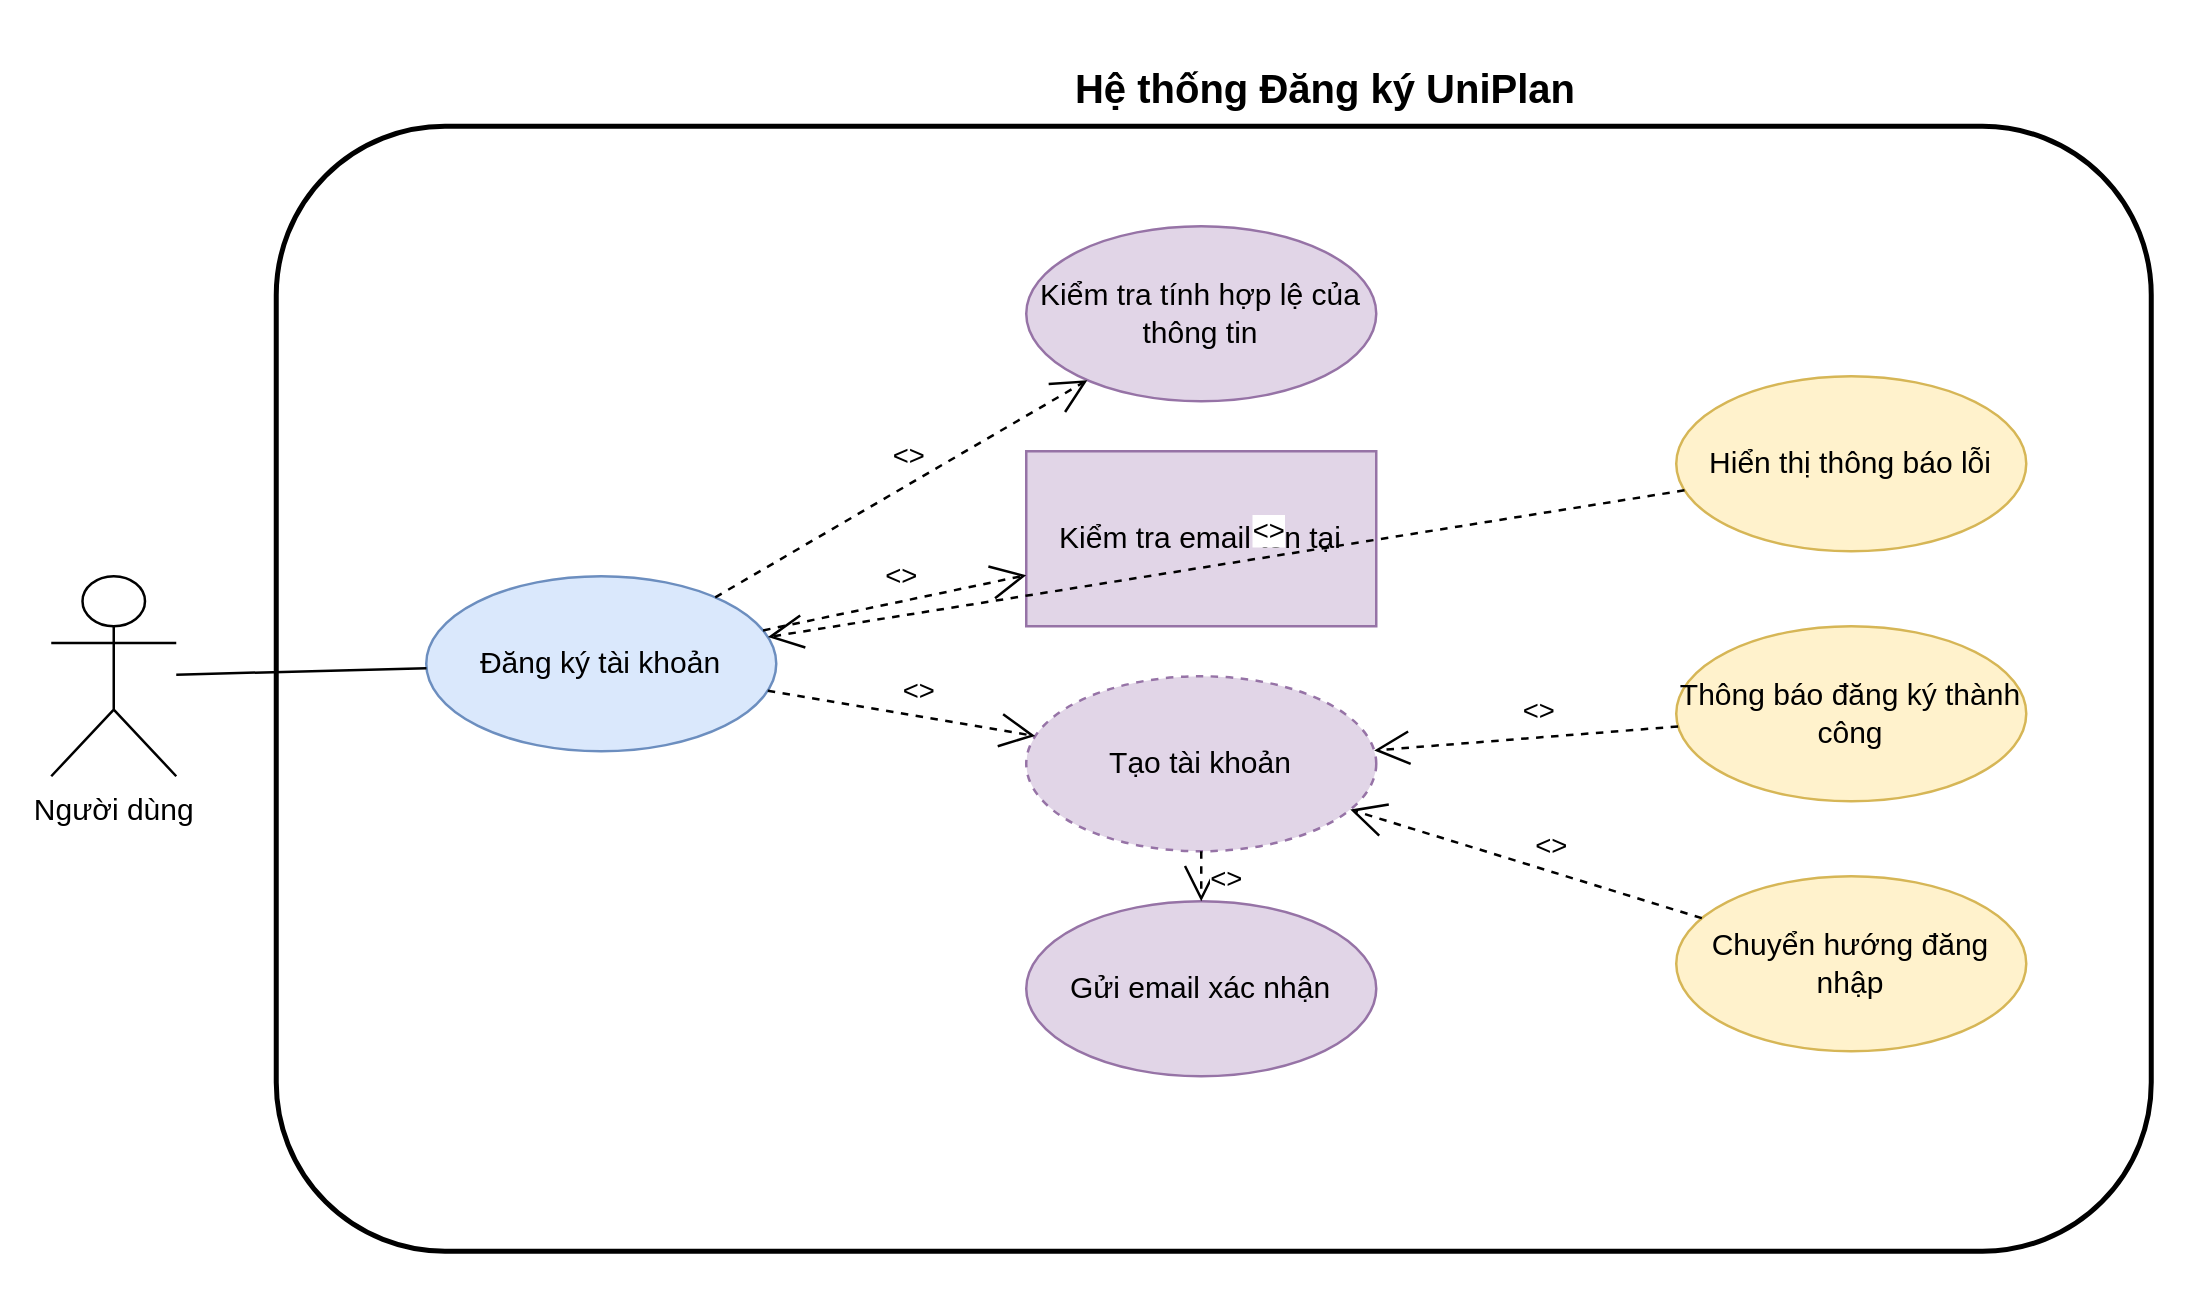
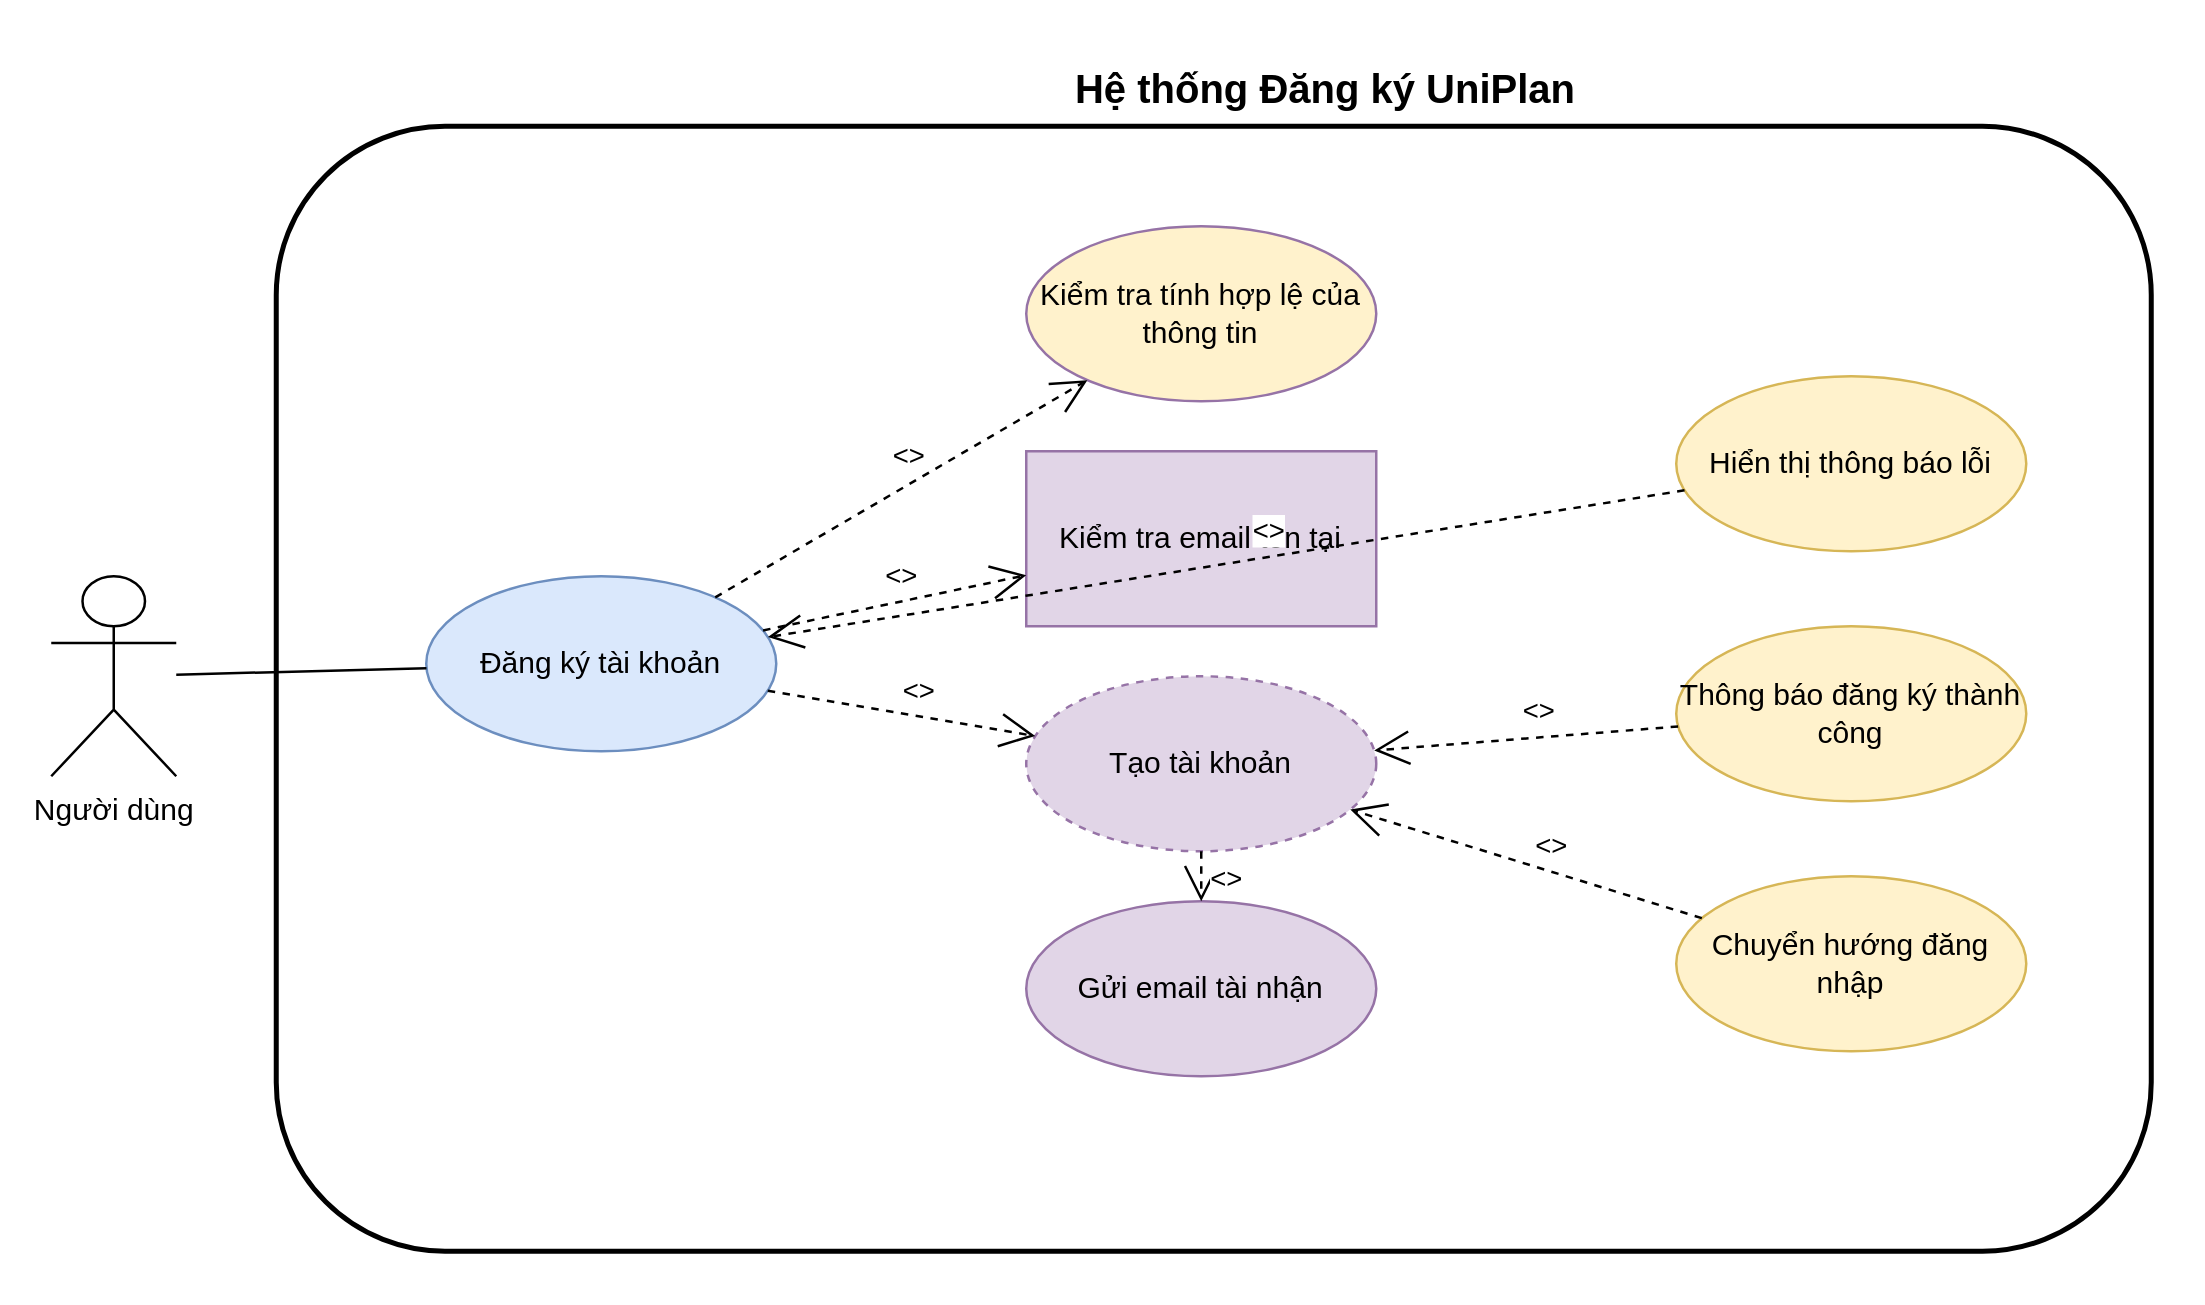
(1201, 314) -> (1201, 314)
(1201, 989) -> (1201, 989)
